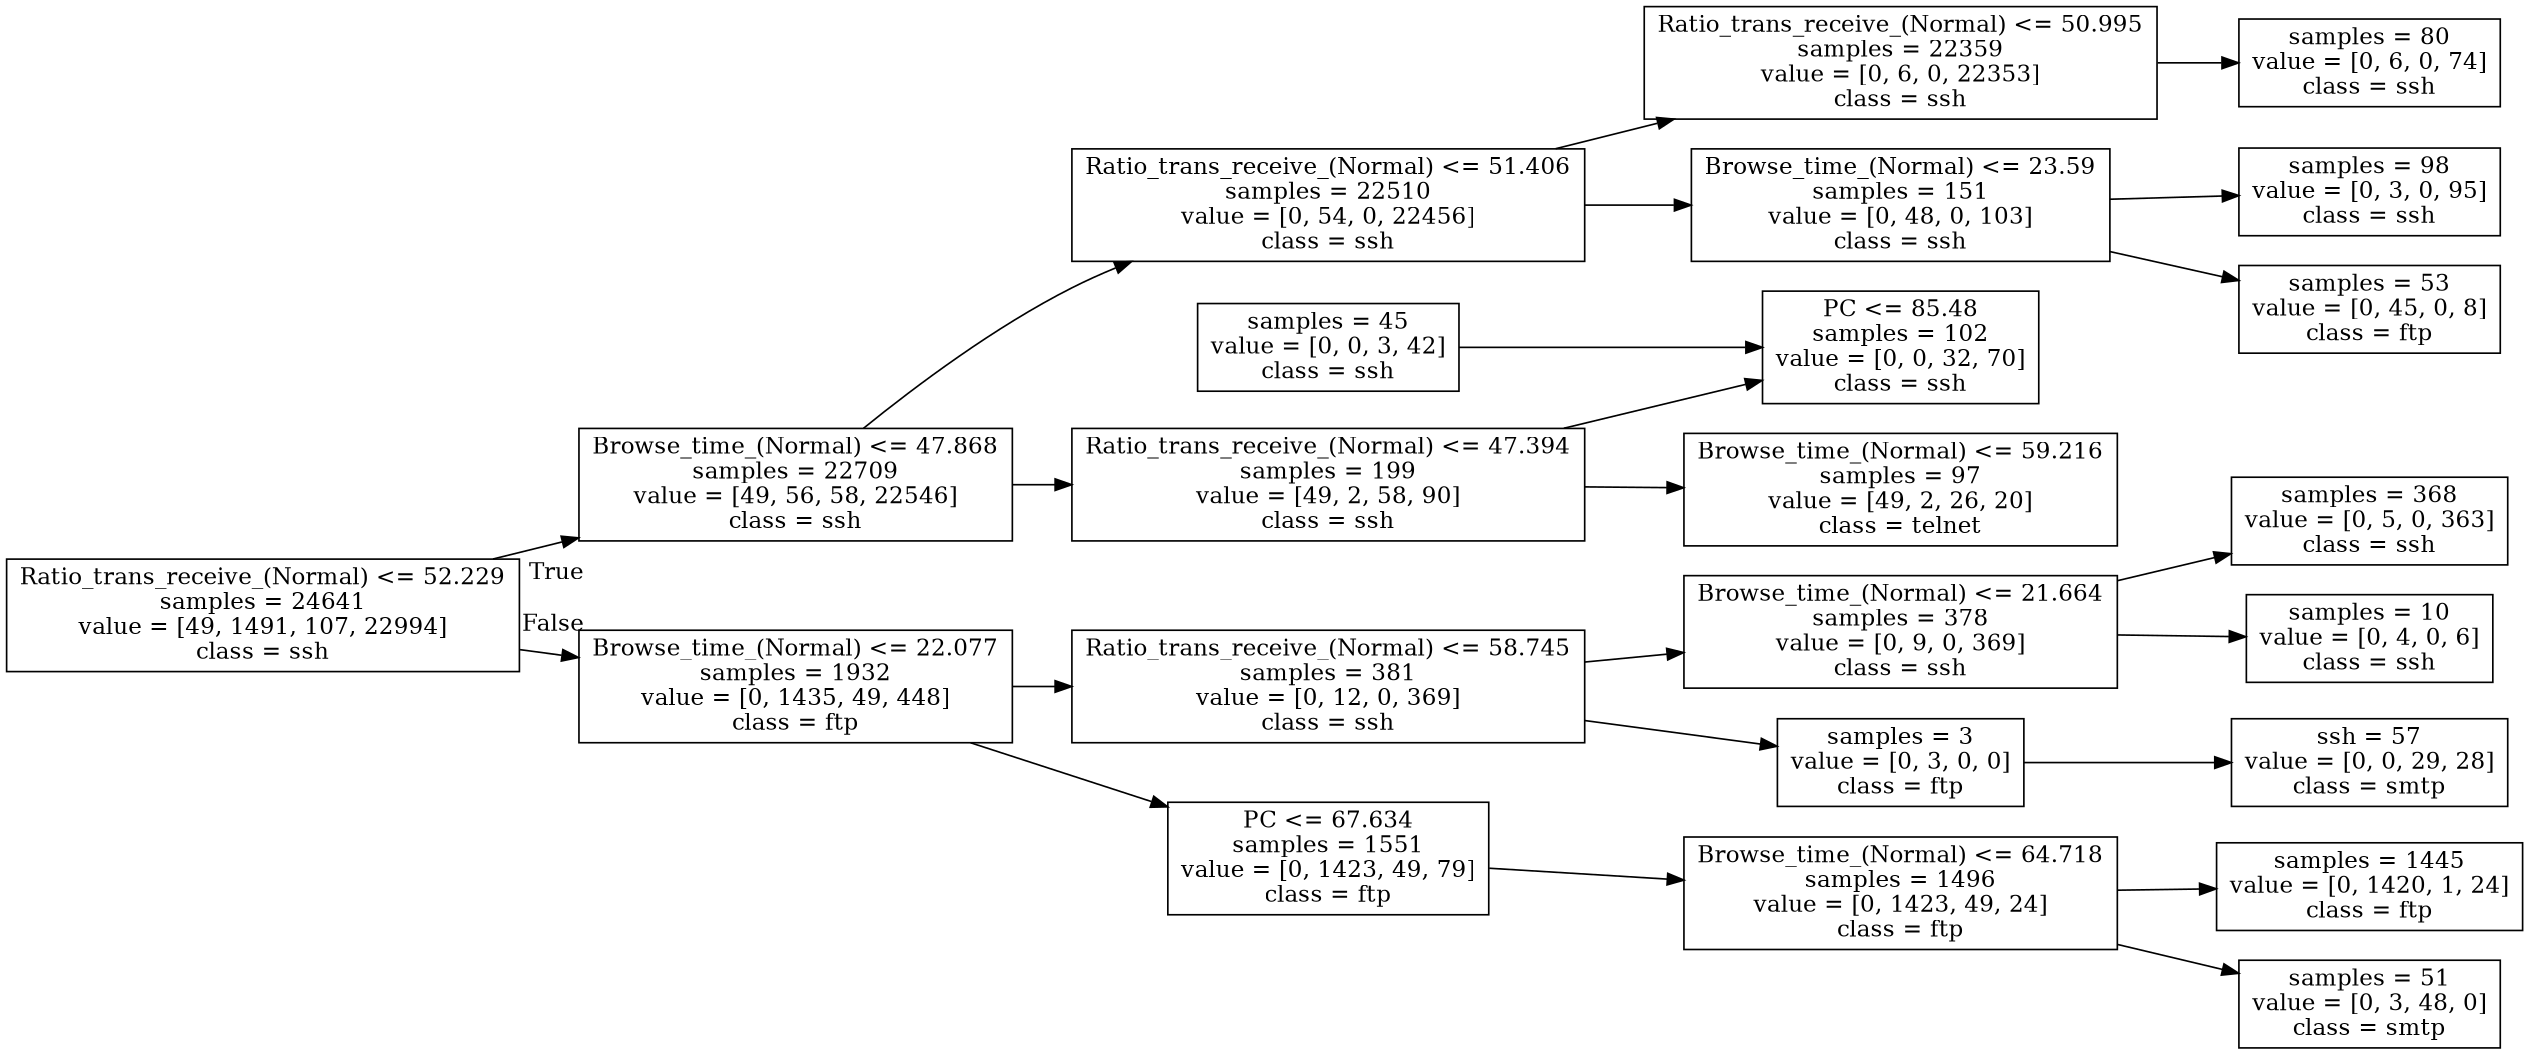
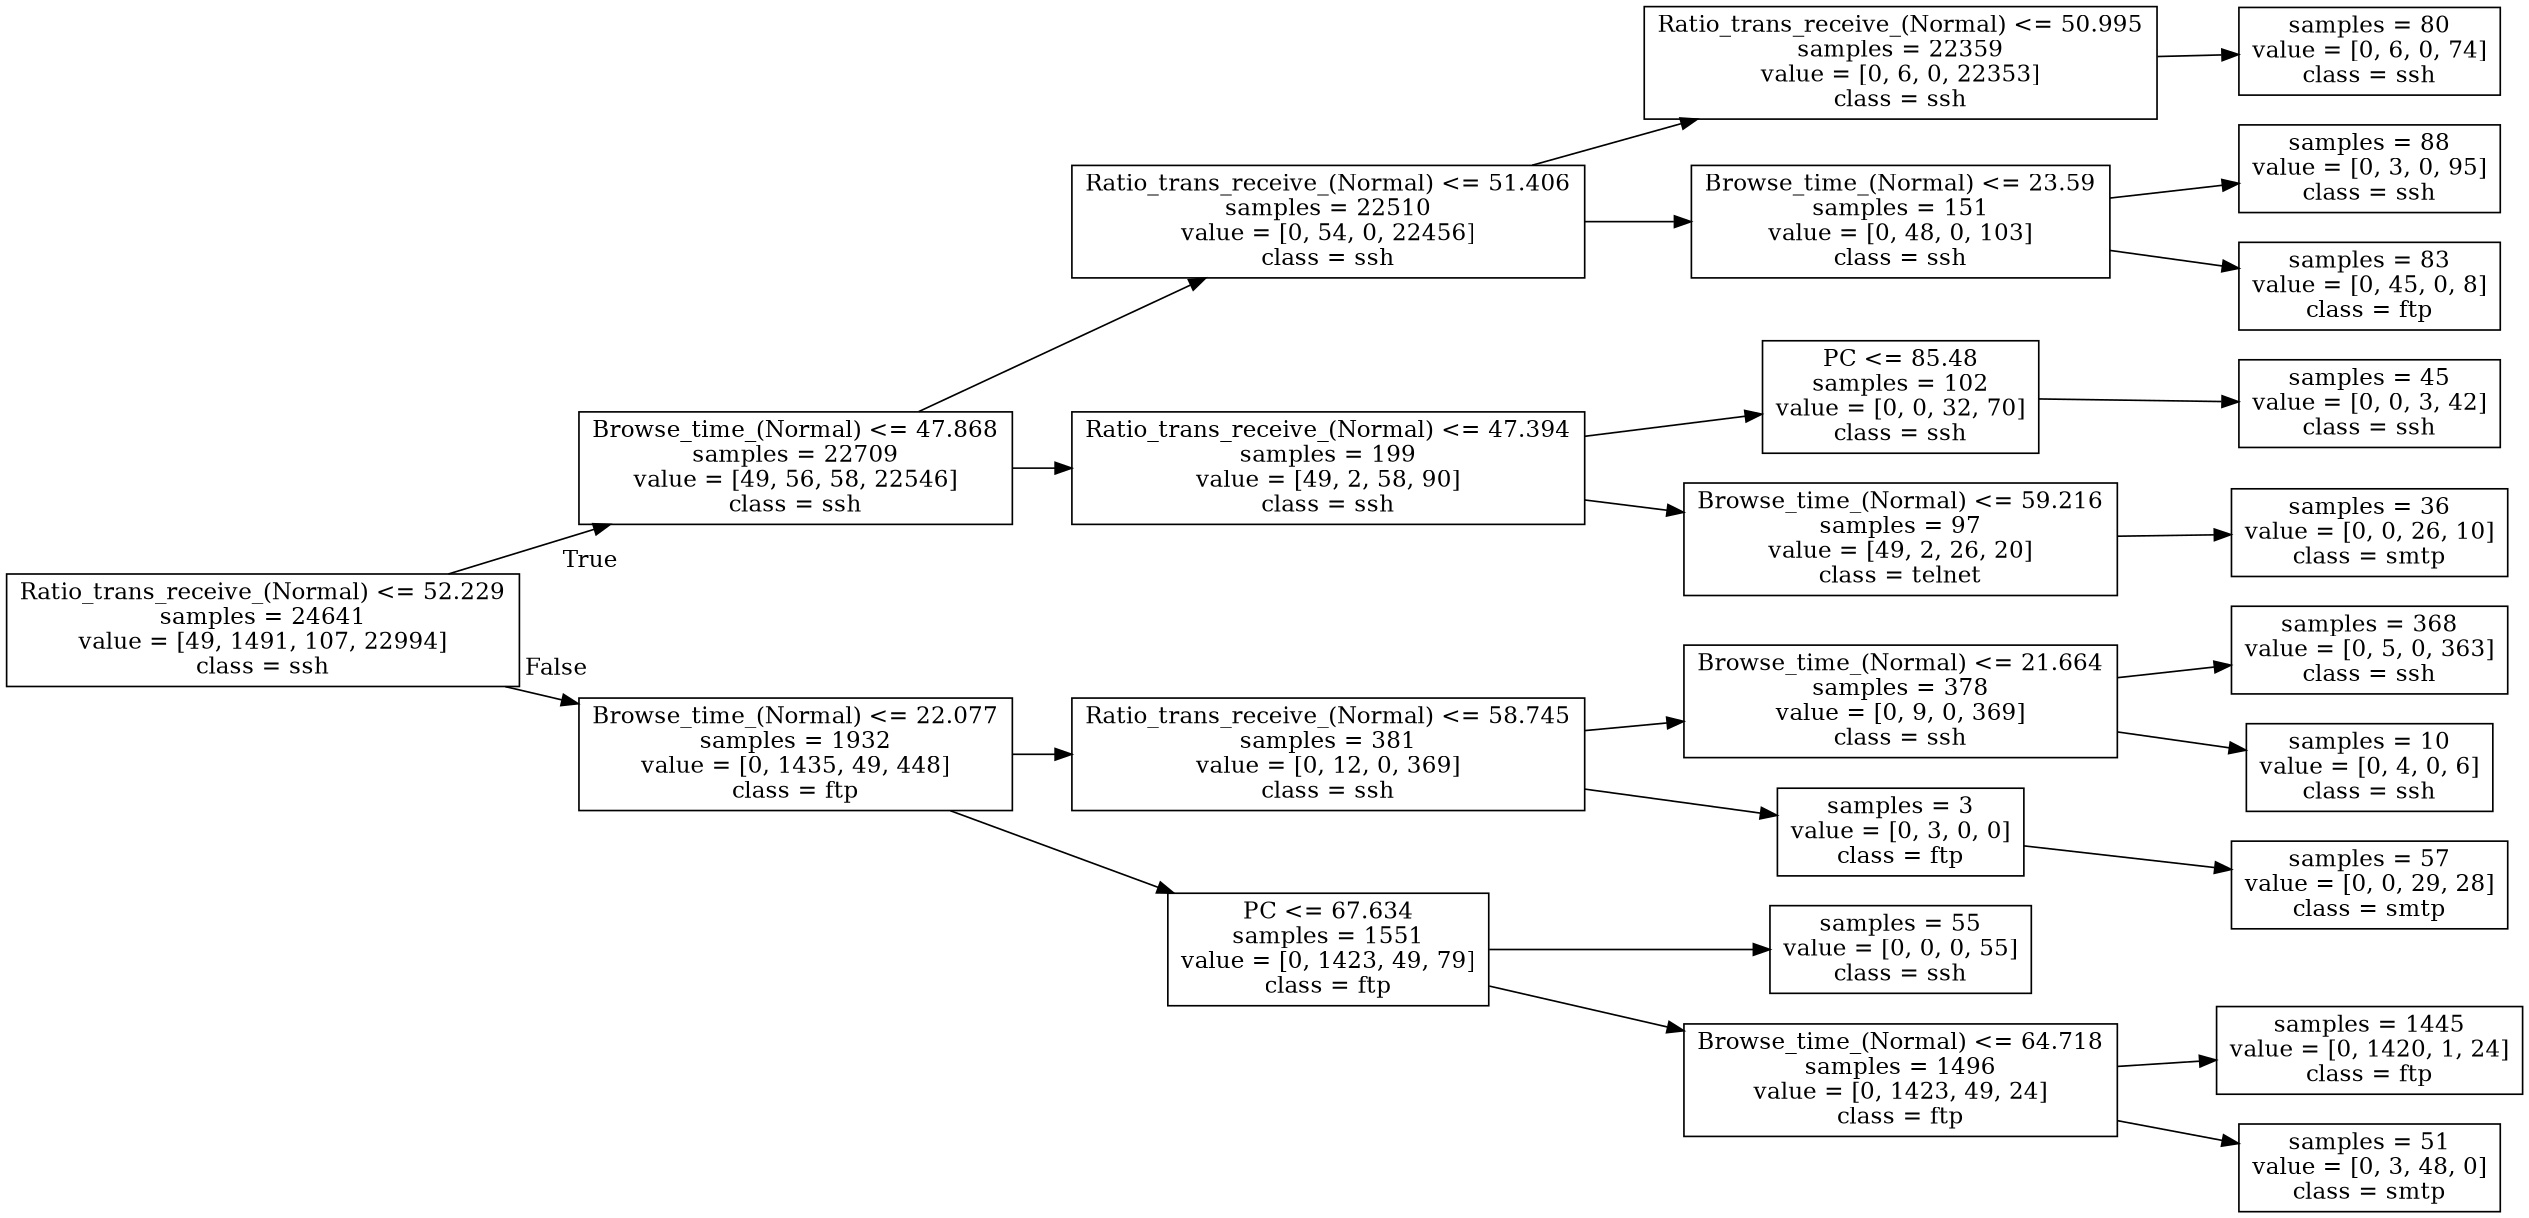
(2370, 192) -> (2370, 169)
(2370, 309) -> (2370, 286)
(1602, 347) -> (2130, 400)
none -> (2370, 533)
(2370, 763) -> (2370, 885)
none -> (1901, 949)
